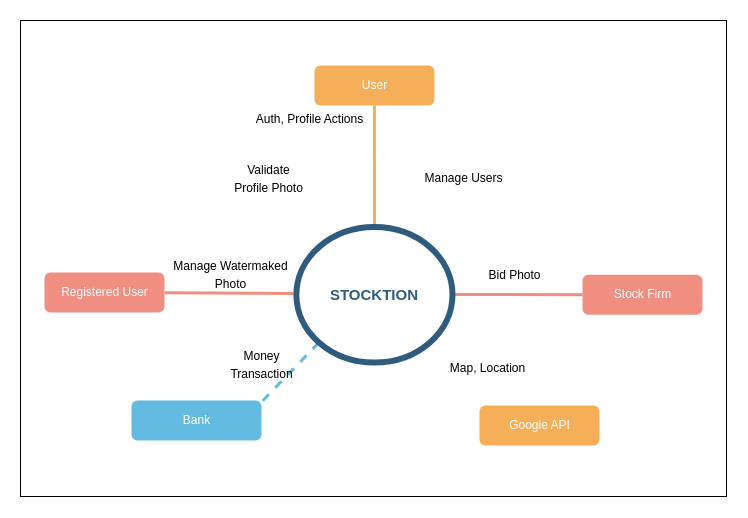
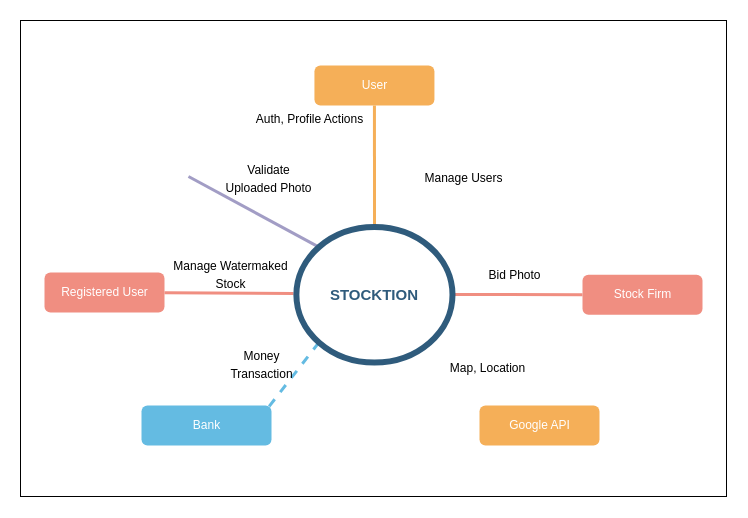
(269, 178) -> (269, 178)
none -> (253, 211)
(231, 274) -> (231, 274)
(197, 421) -> (207, 426)
